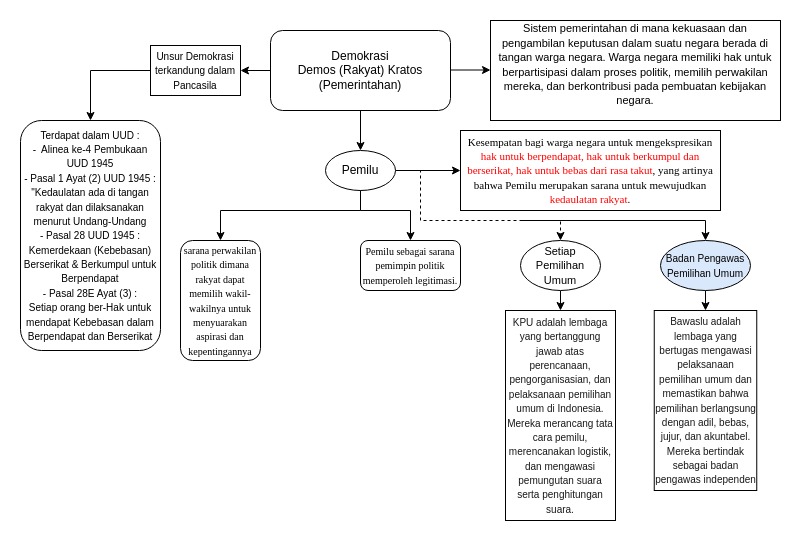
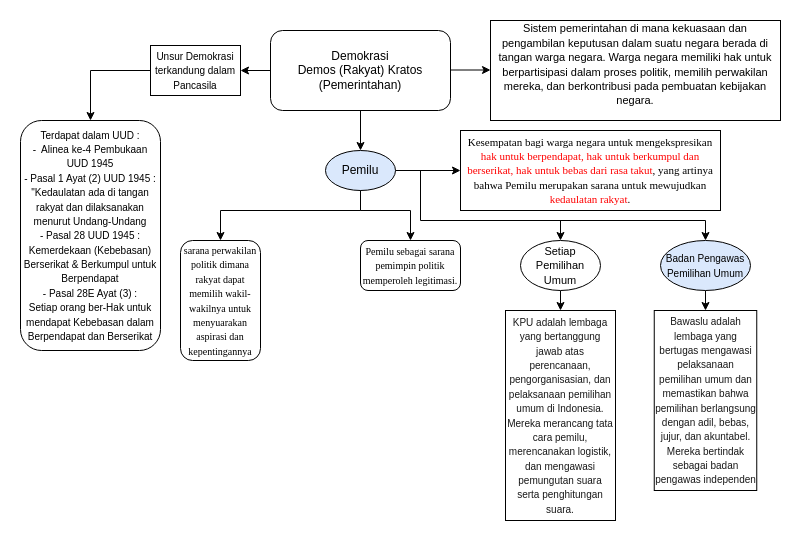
(361, 171) -> (361, 171)
(445, 221) -> (445, 221)
